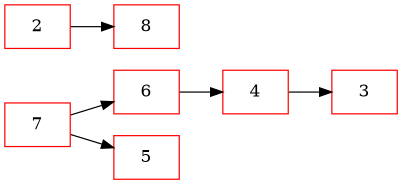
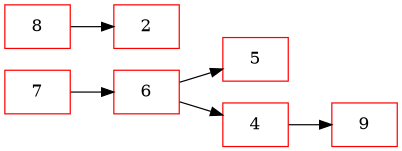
(86, 27) -> (86, 27)
(365, 92) -> (365, 125)
(86, 139) -> (195, 77)
